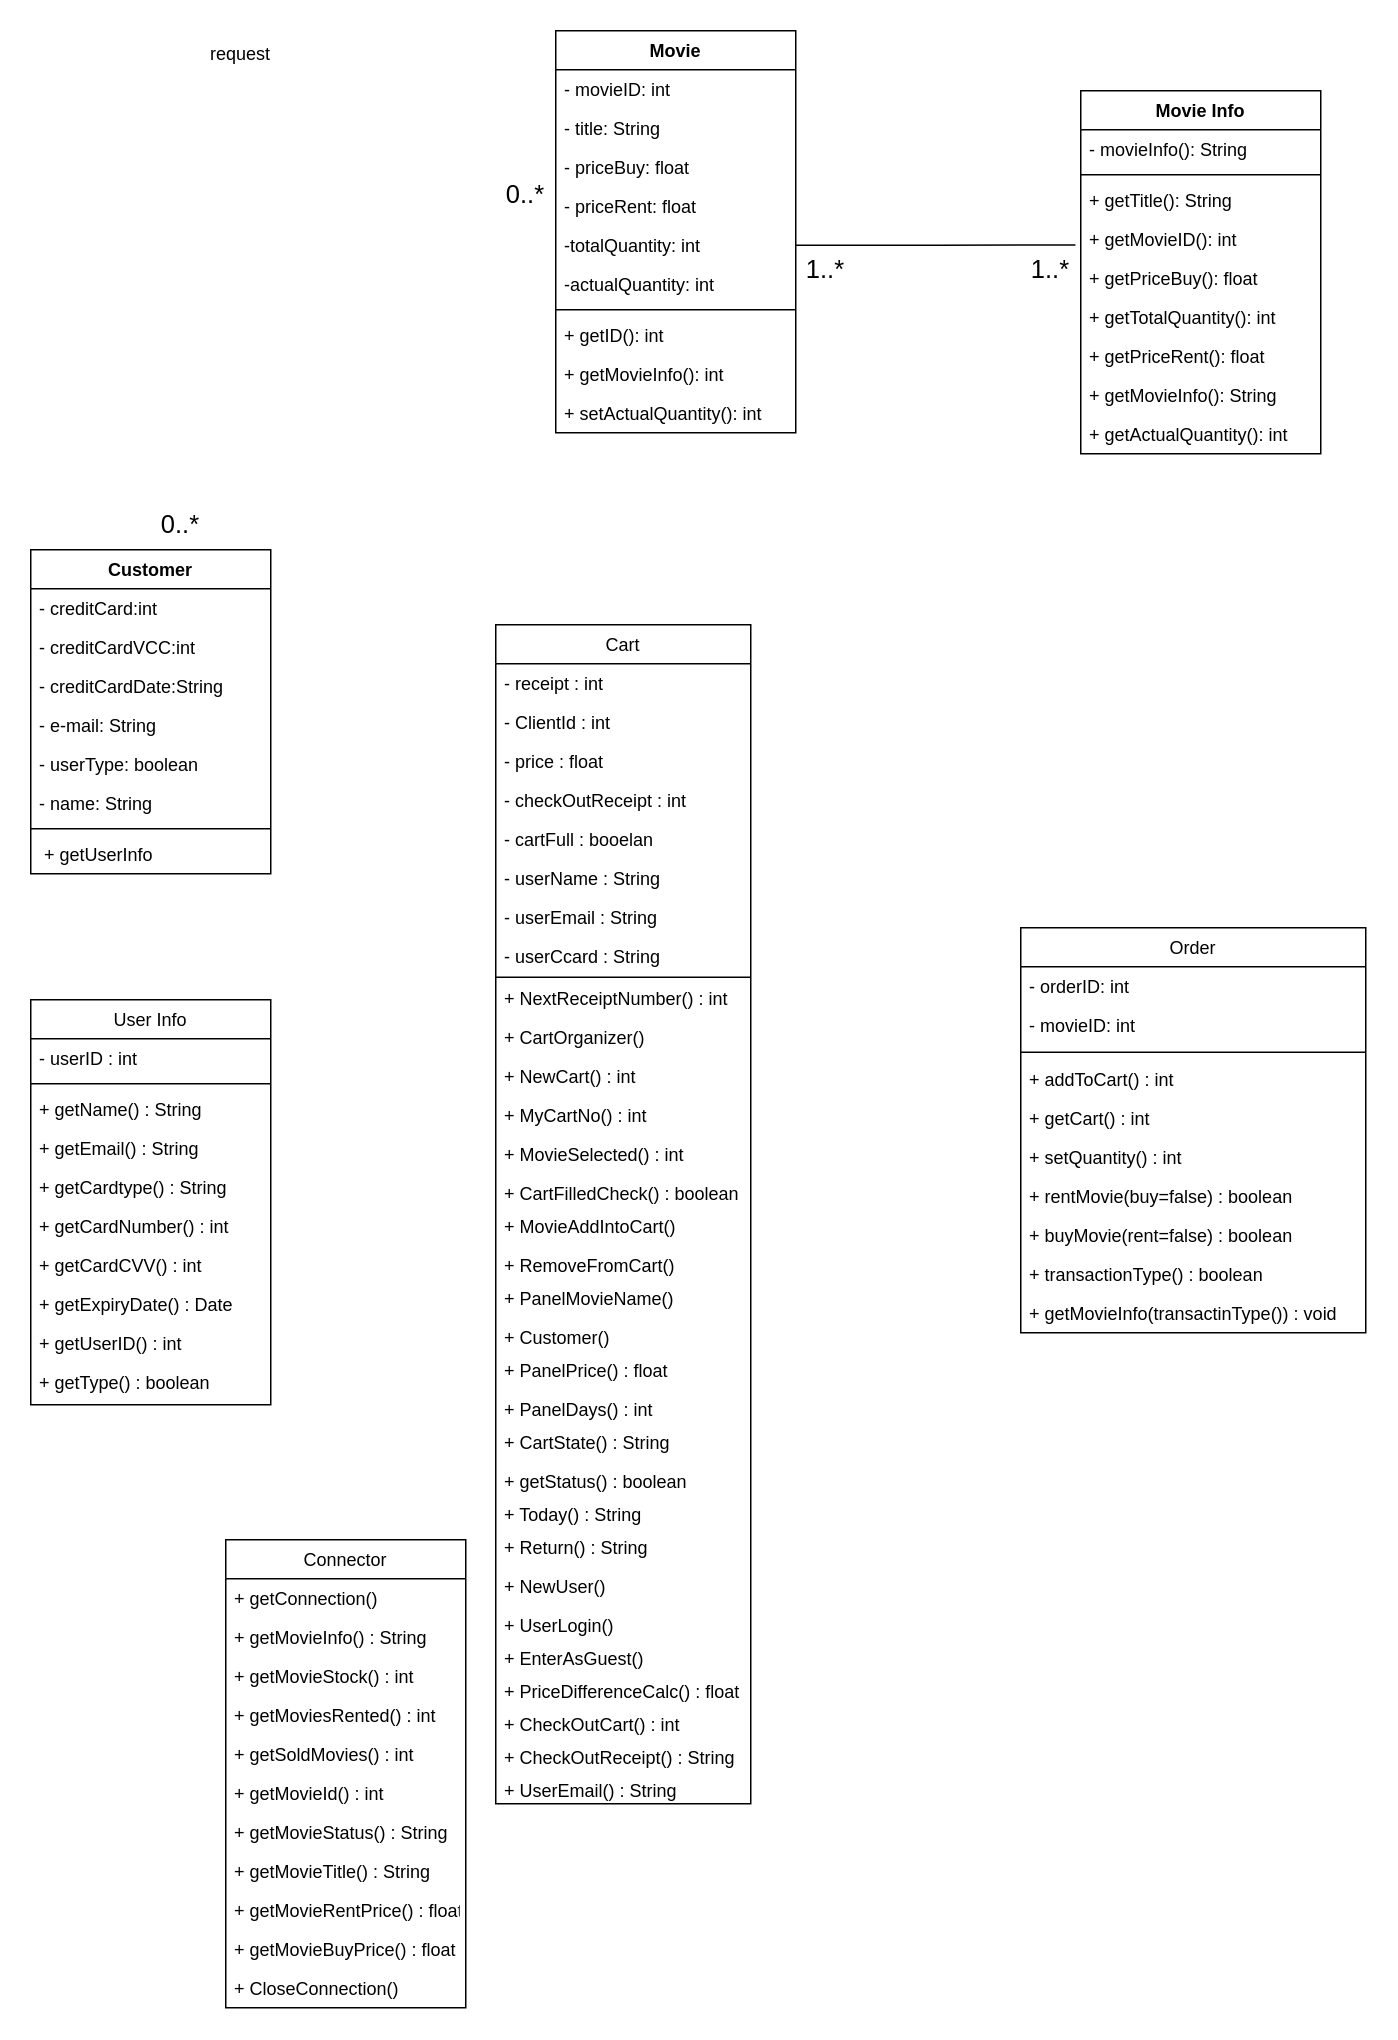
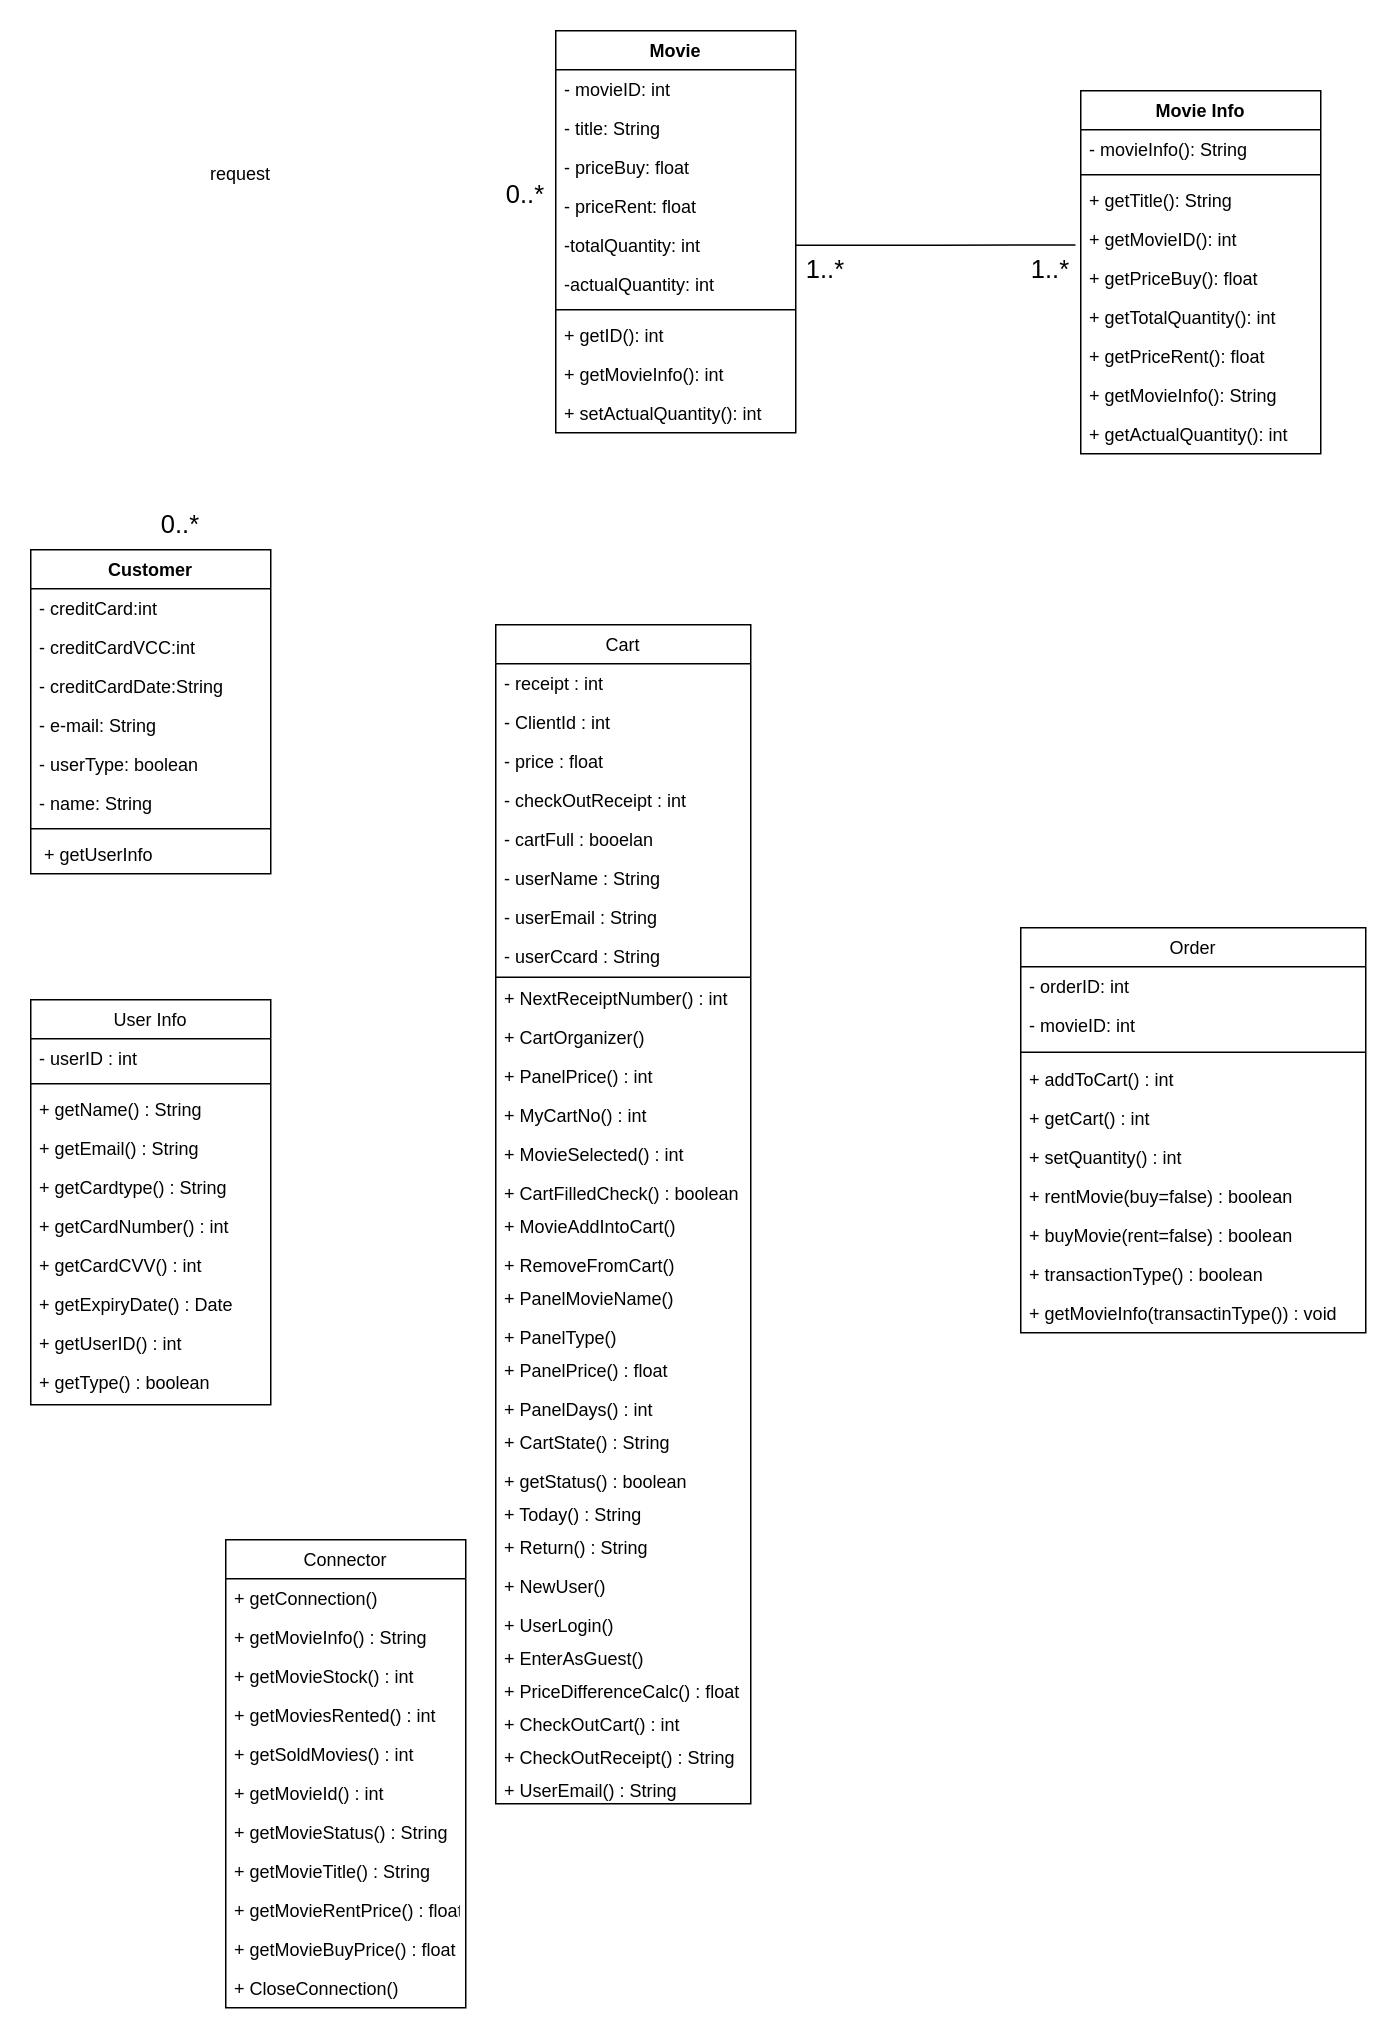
(241, 55) -> (241, 175)
(578, 1077) -> (588, 1077)
(562, 1338) -> (565, 1338)
